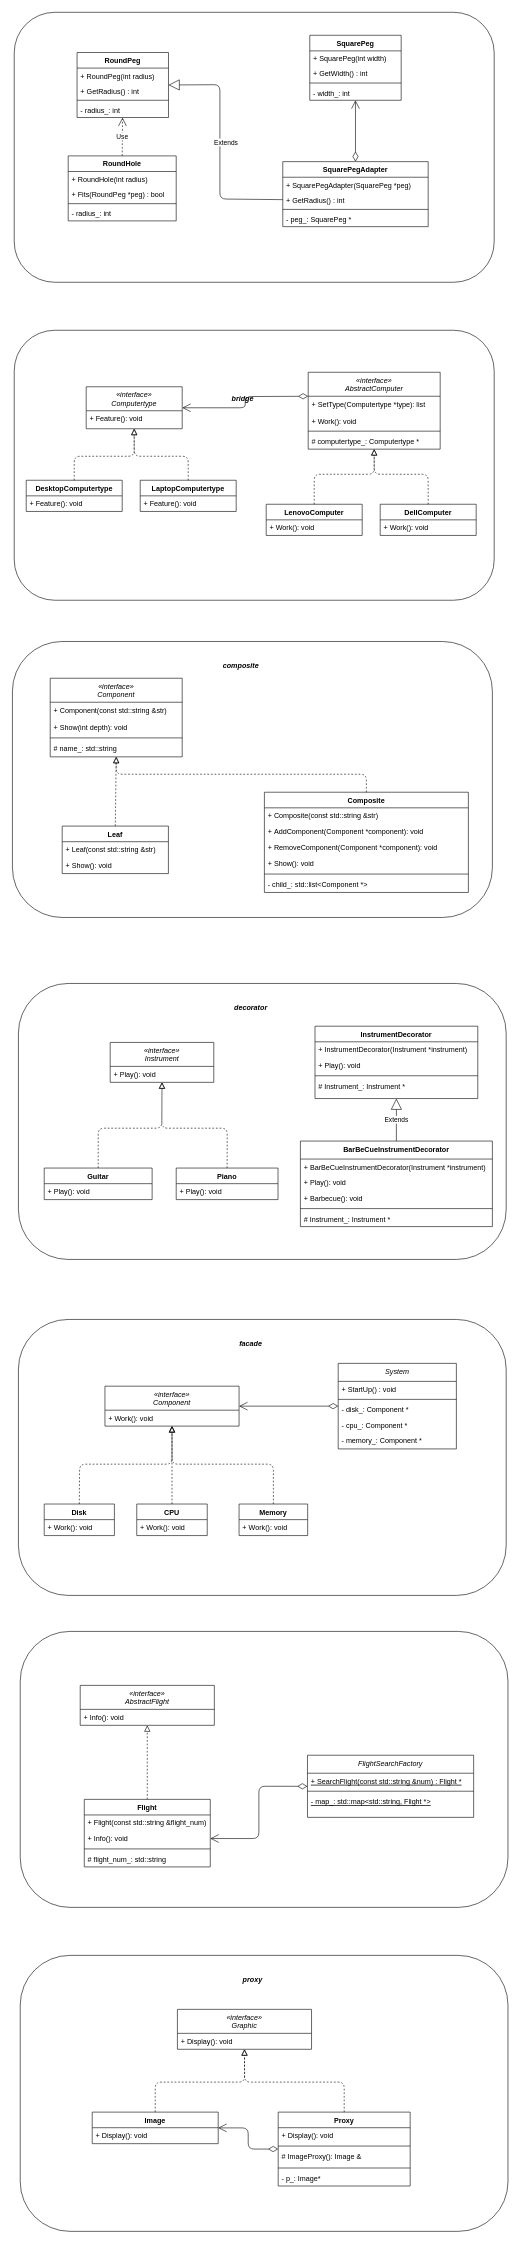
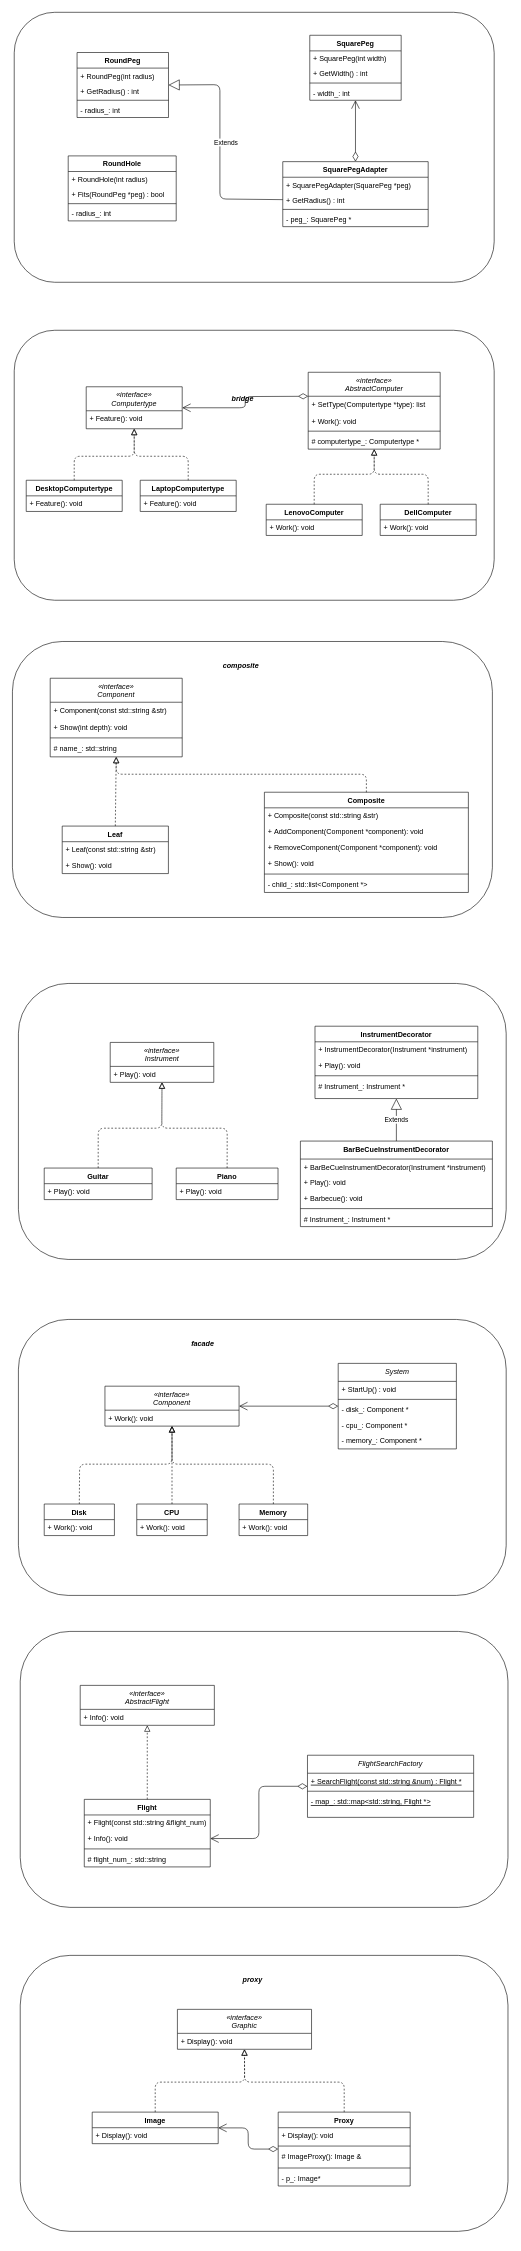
(122, 138) -> none
(251, 1008) -> none
(251, 1344) -> (203, 1344)
